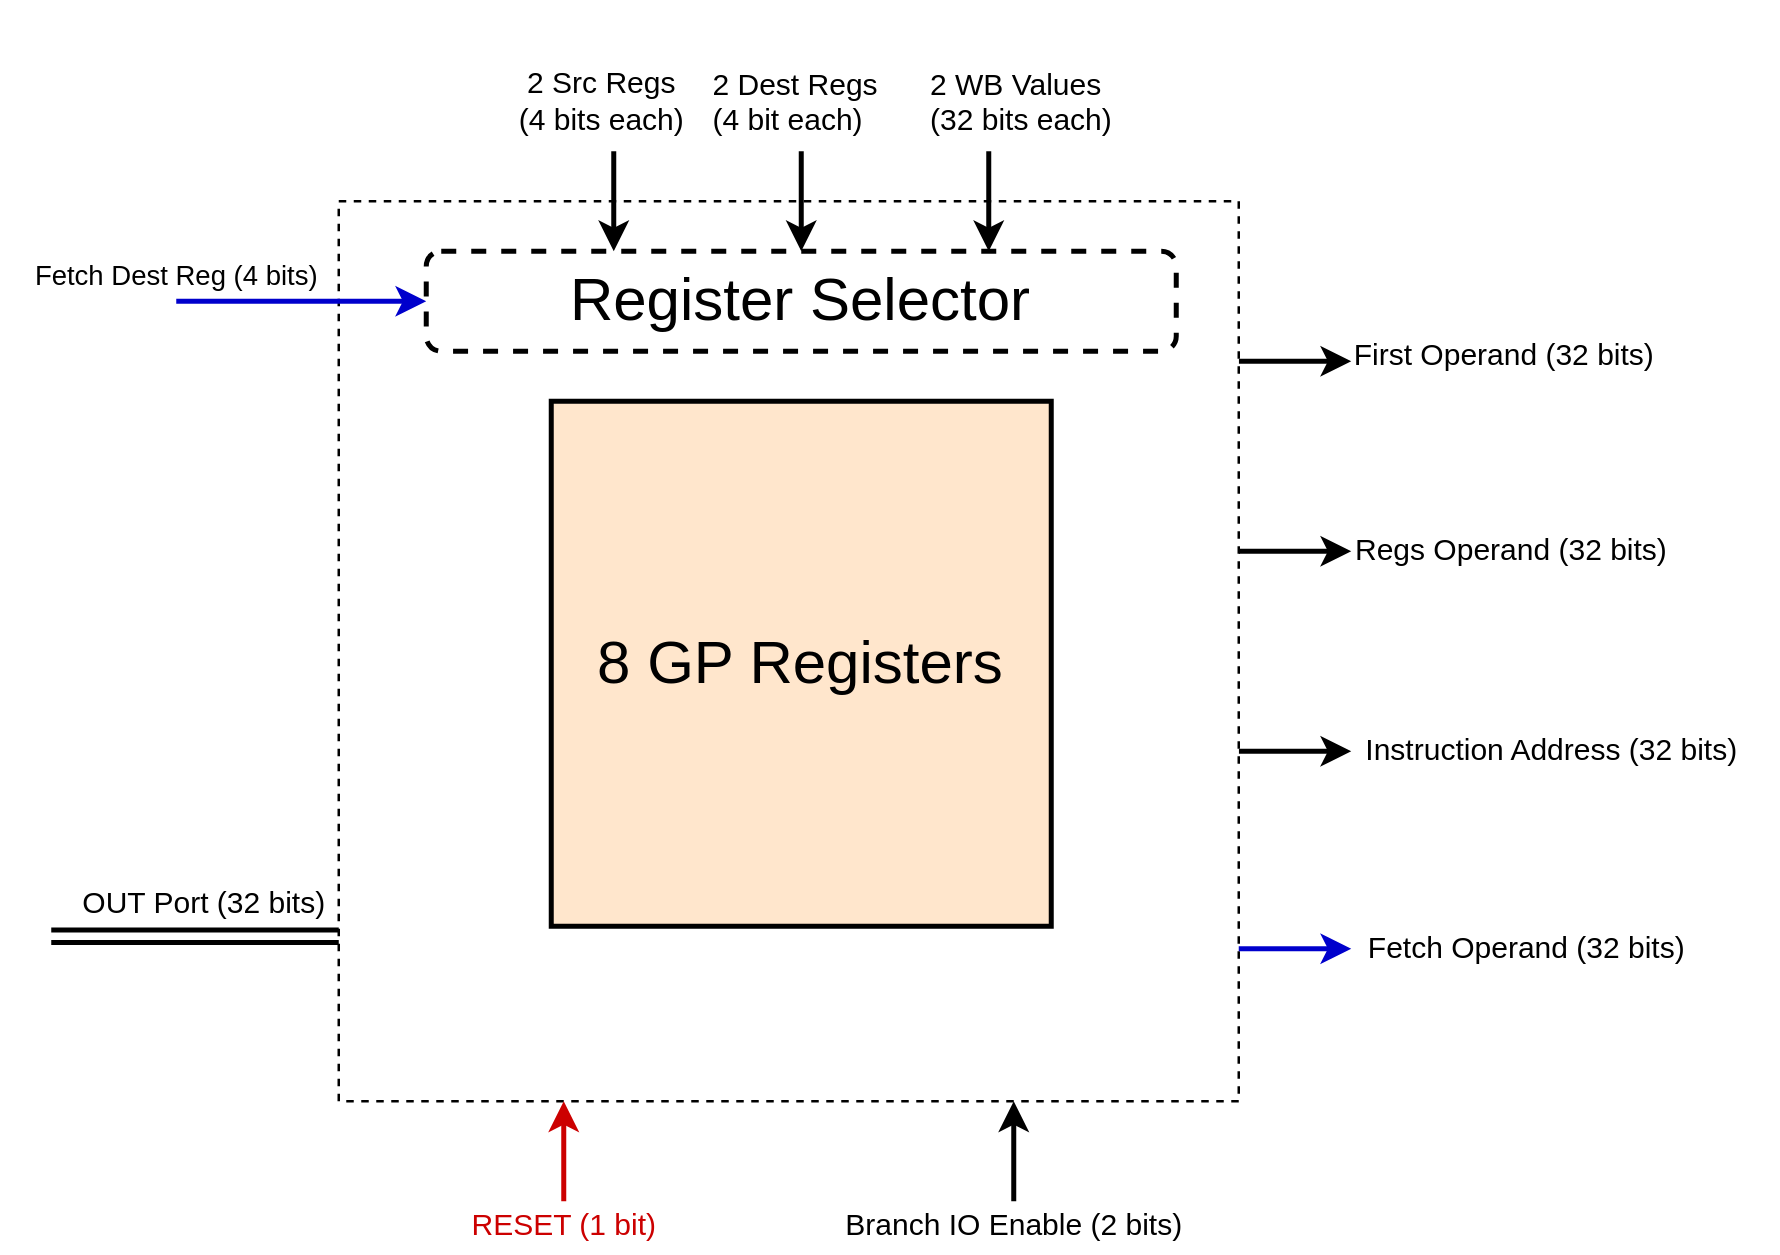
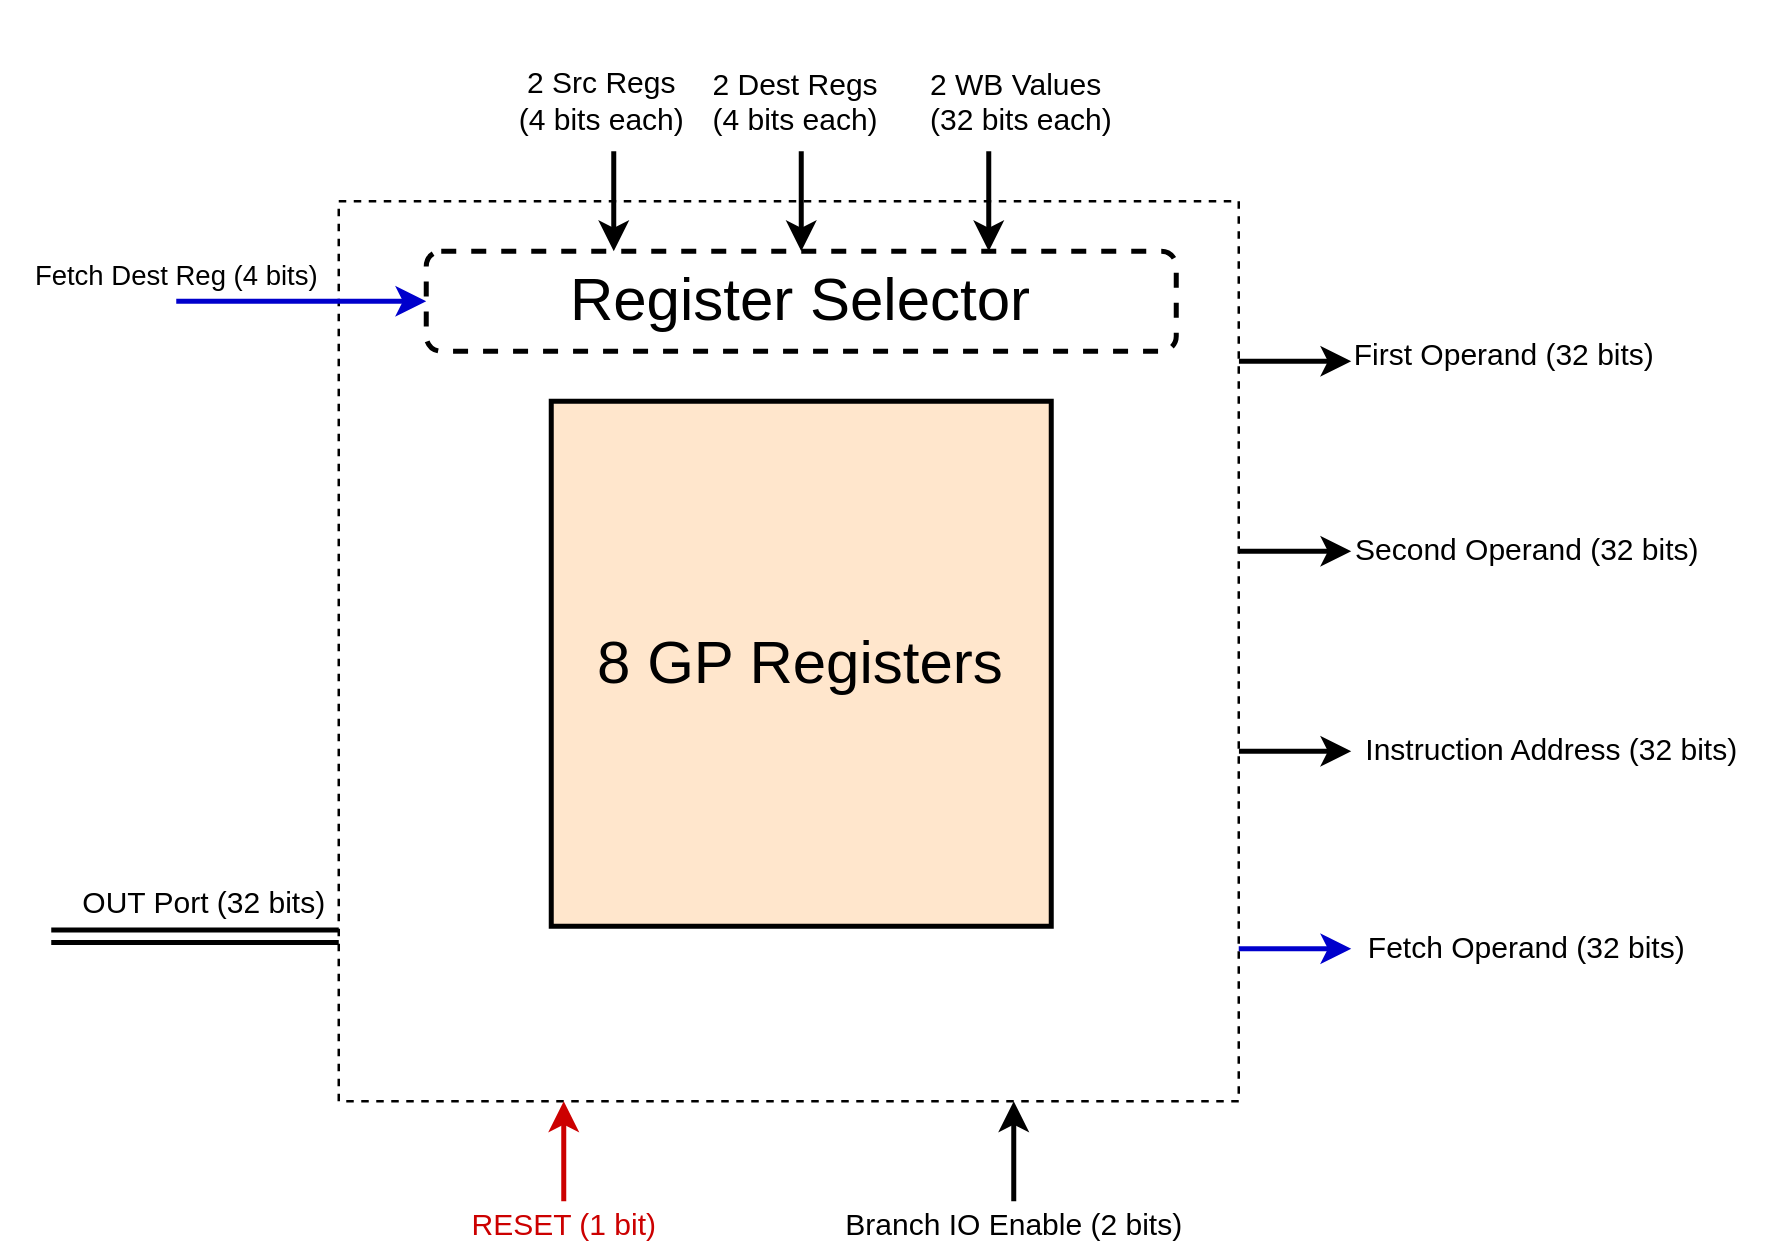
(803, 105) -> (811, 105)
(1525, 552) -> (1542, 552)
